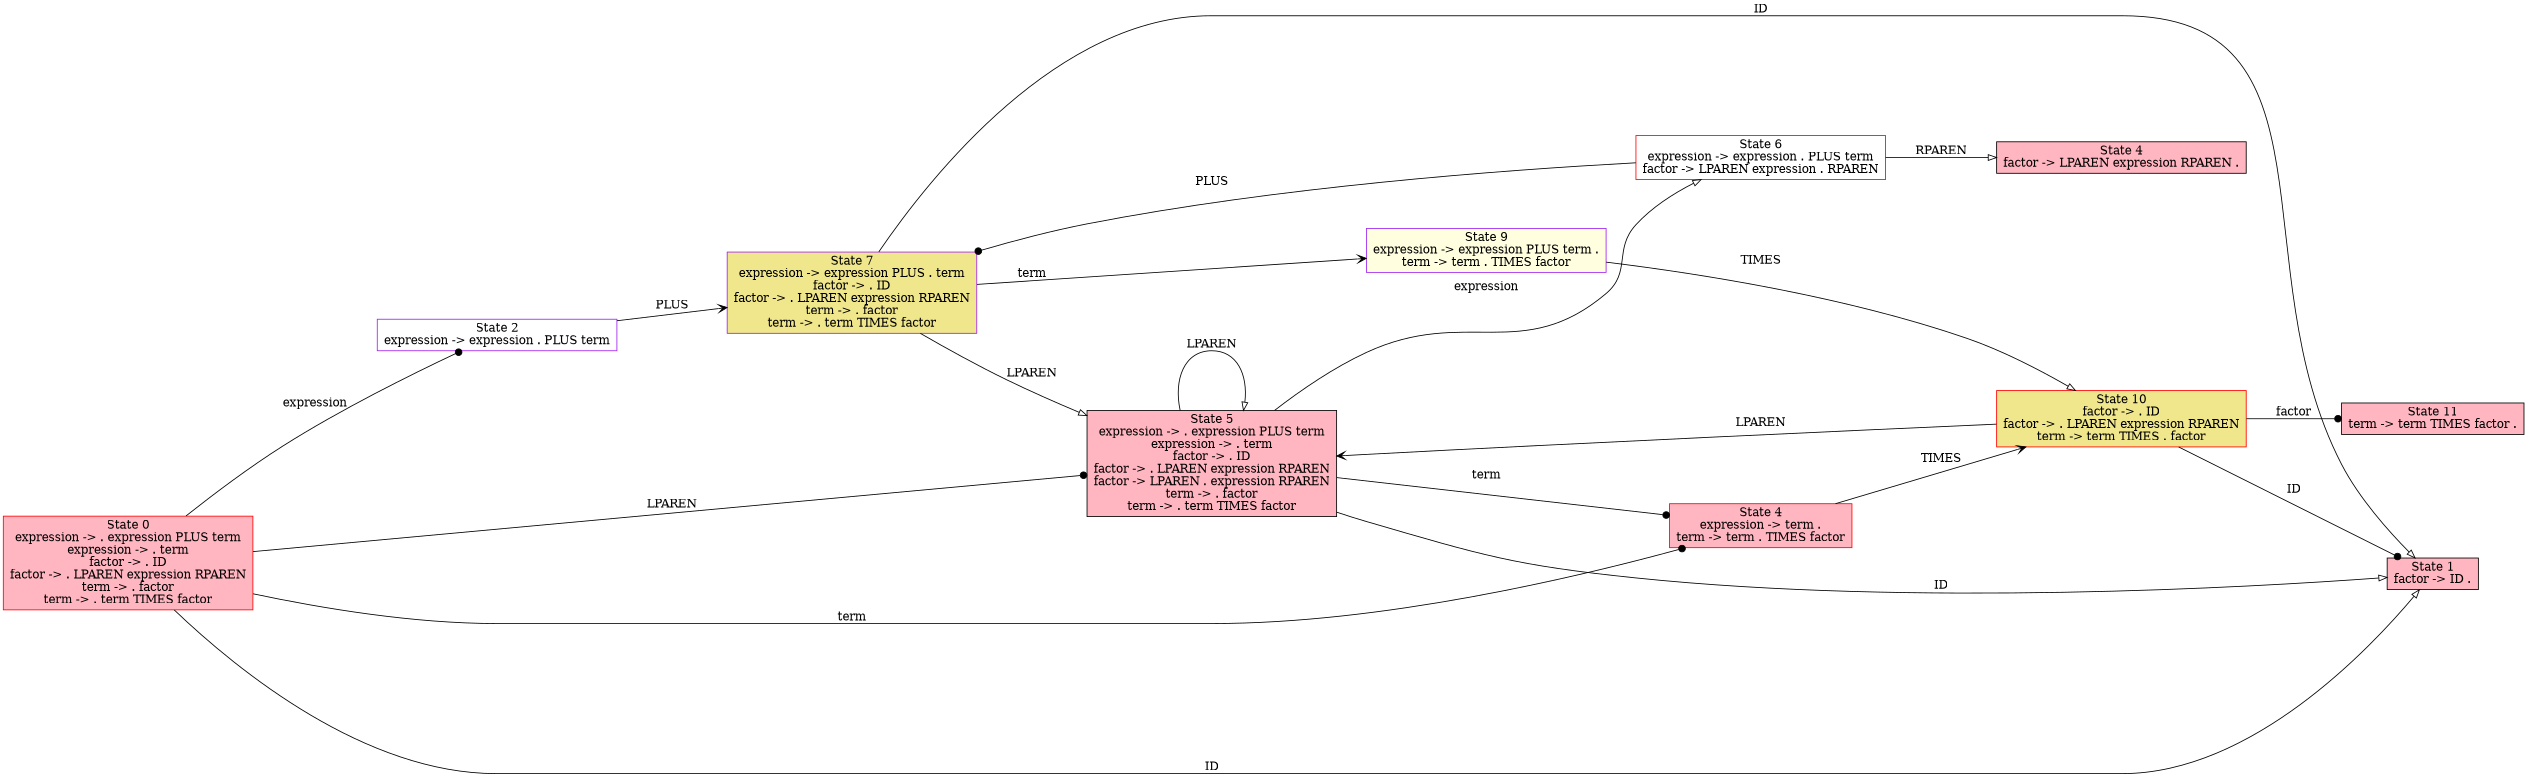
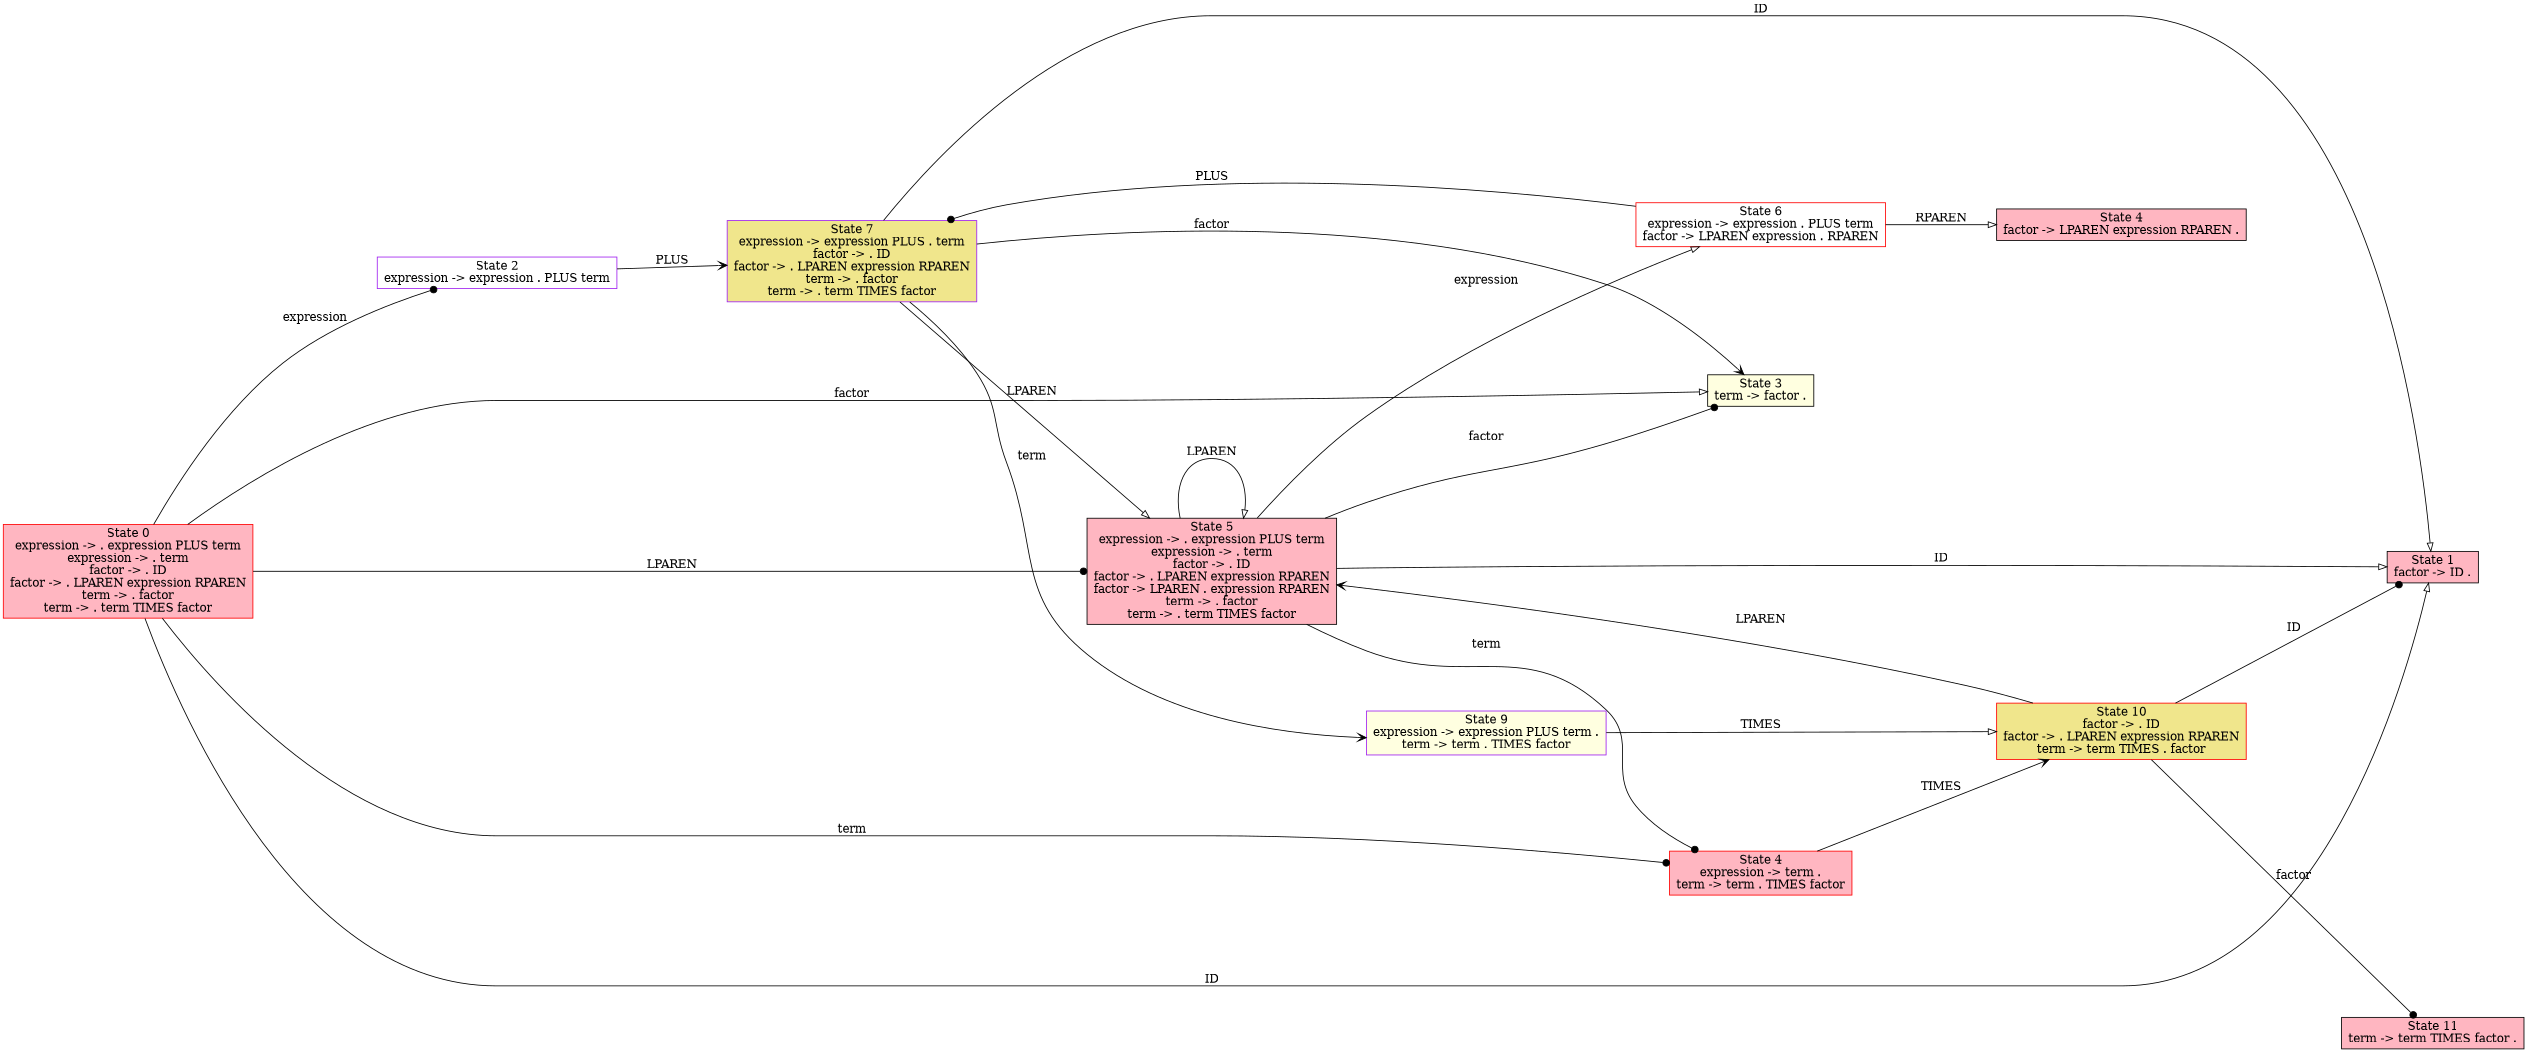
none -> (1761, 391)
